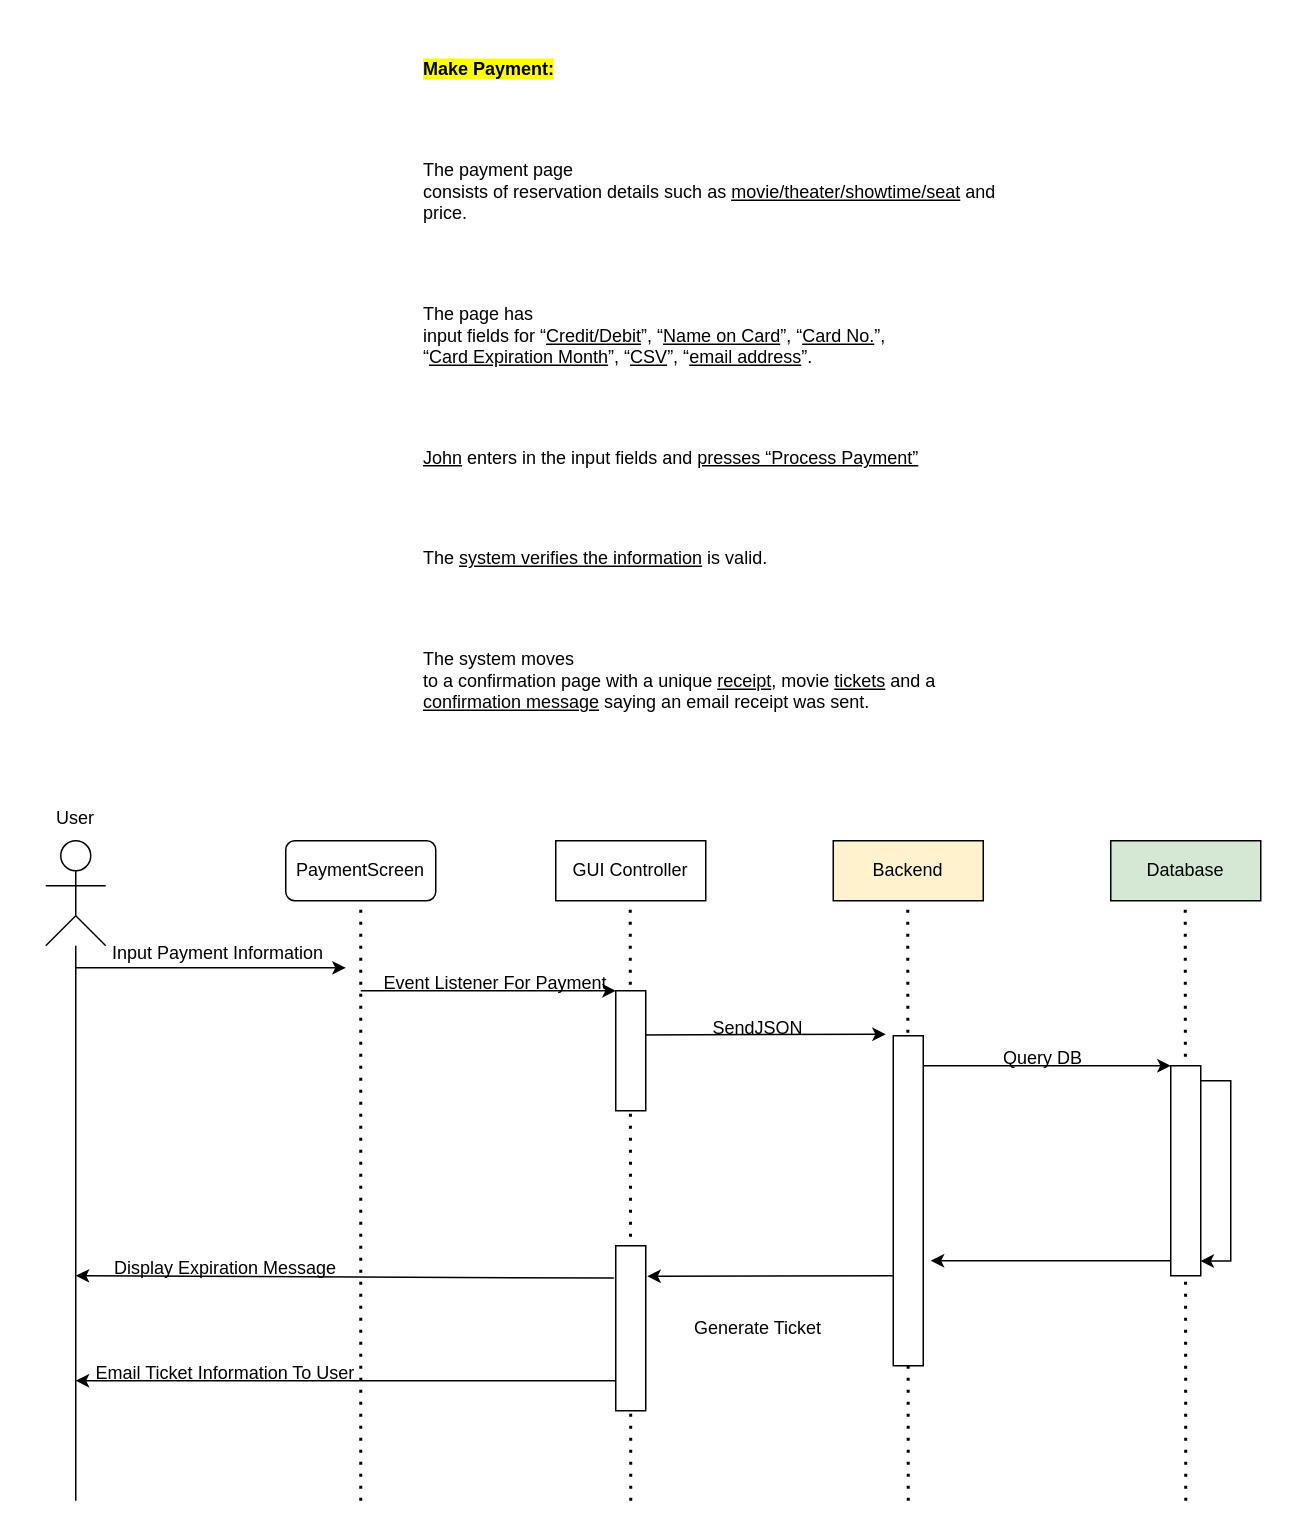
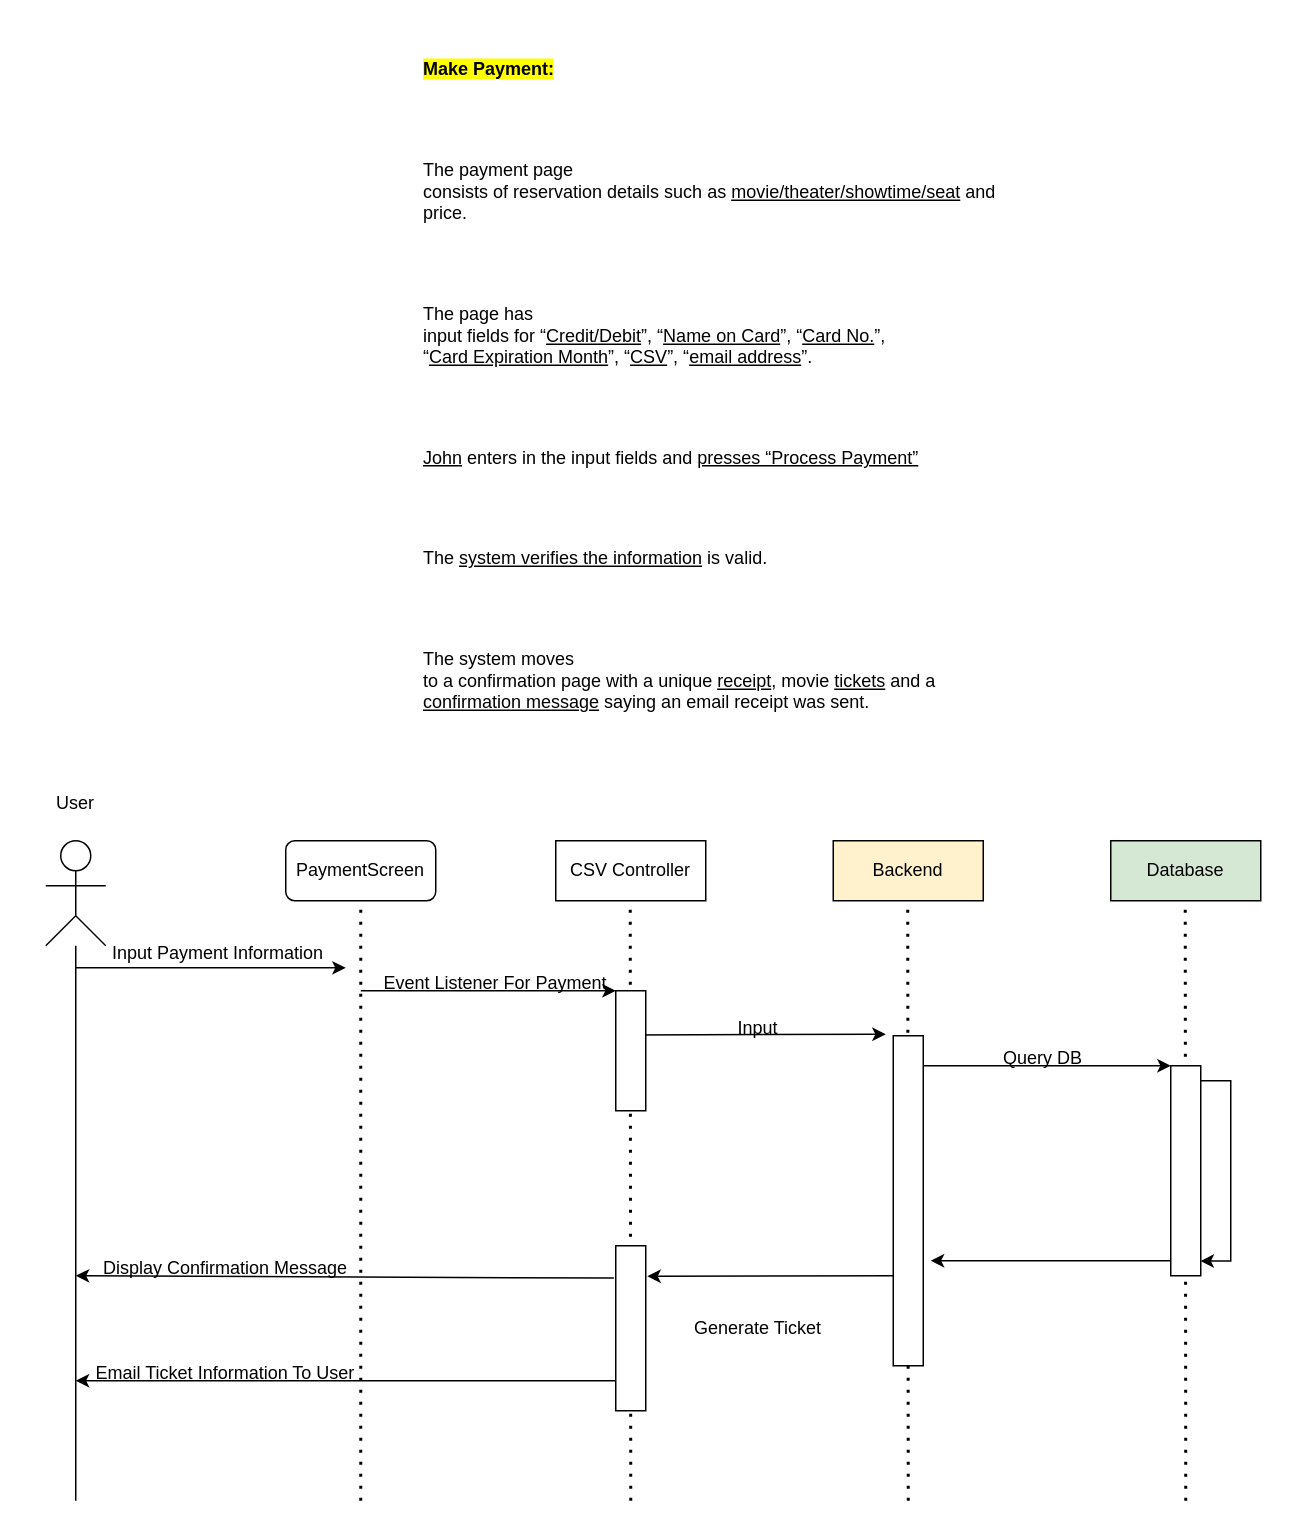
(76, 818) -> (76, 803)
(631, 871) -> (631, 871)
(758, 1028) -> (758, 1028)
(226, 1268) -> (226, 1268)
